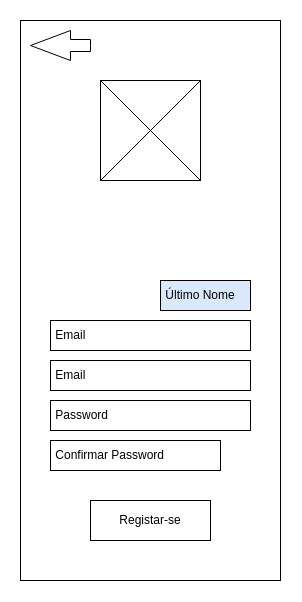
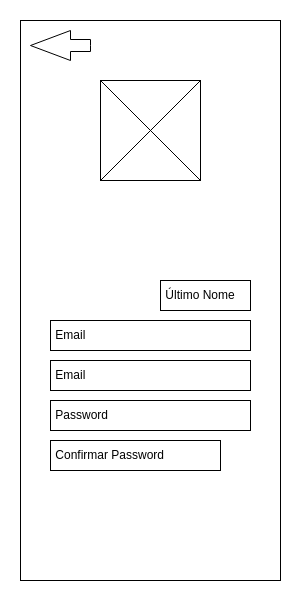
(206, 296) -> (206, 296)
(151, 521) -> none
